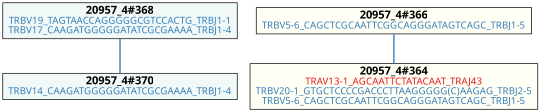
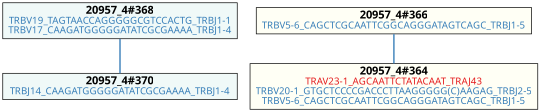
(394, 82) -> (394, 82)
(120, 91) -> (120, 91)
